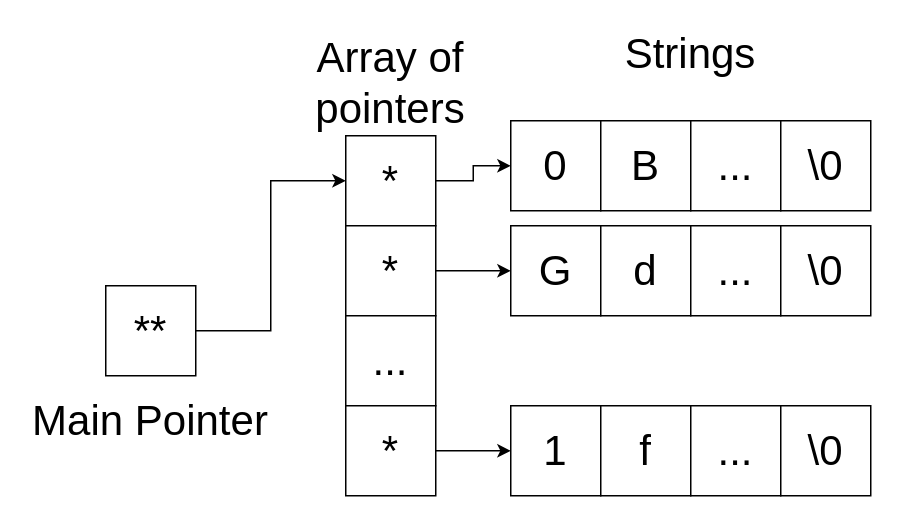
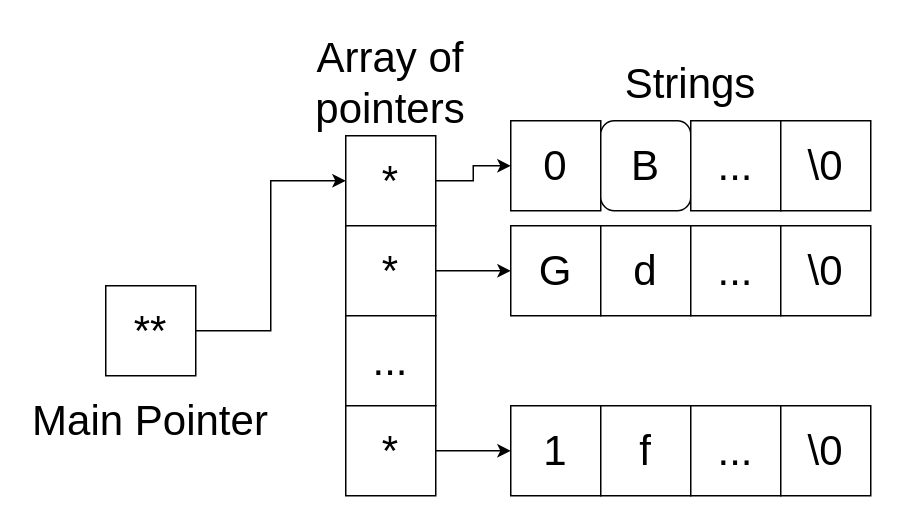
(691, 53) -> (691, 83)
(646, 166) -> (646, 166)
